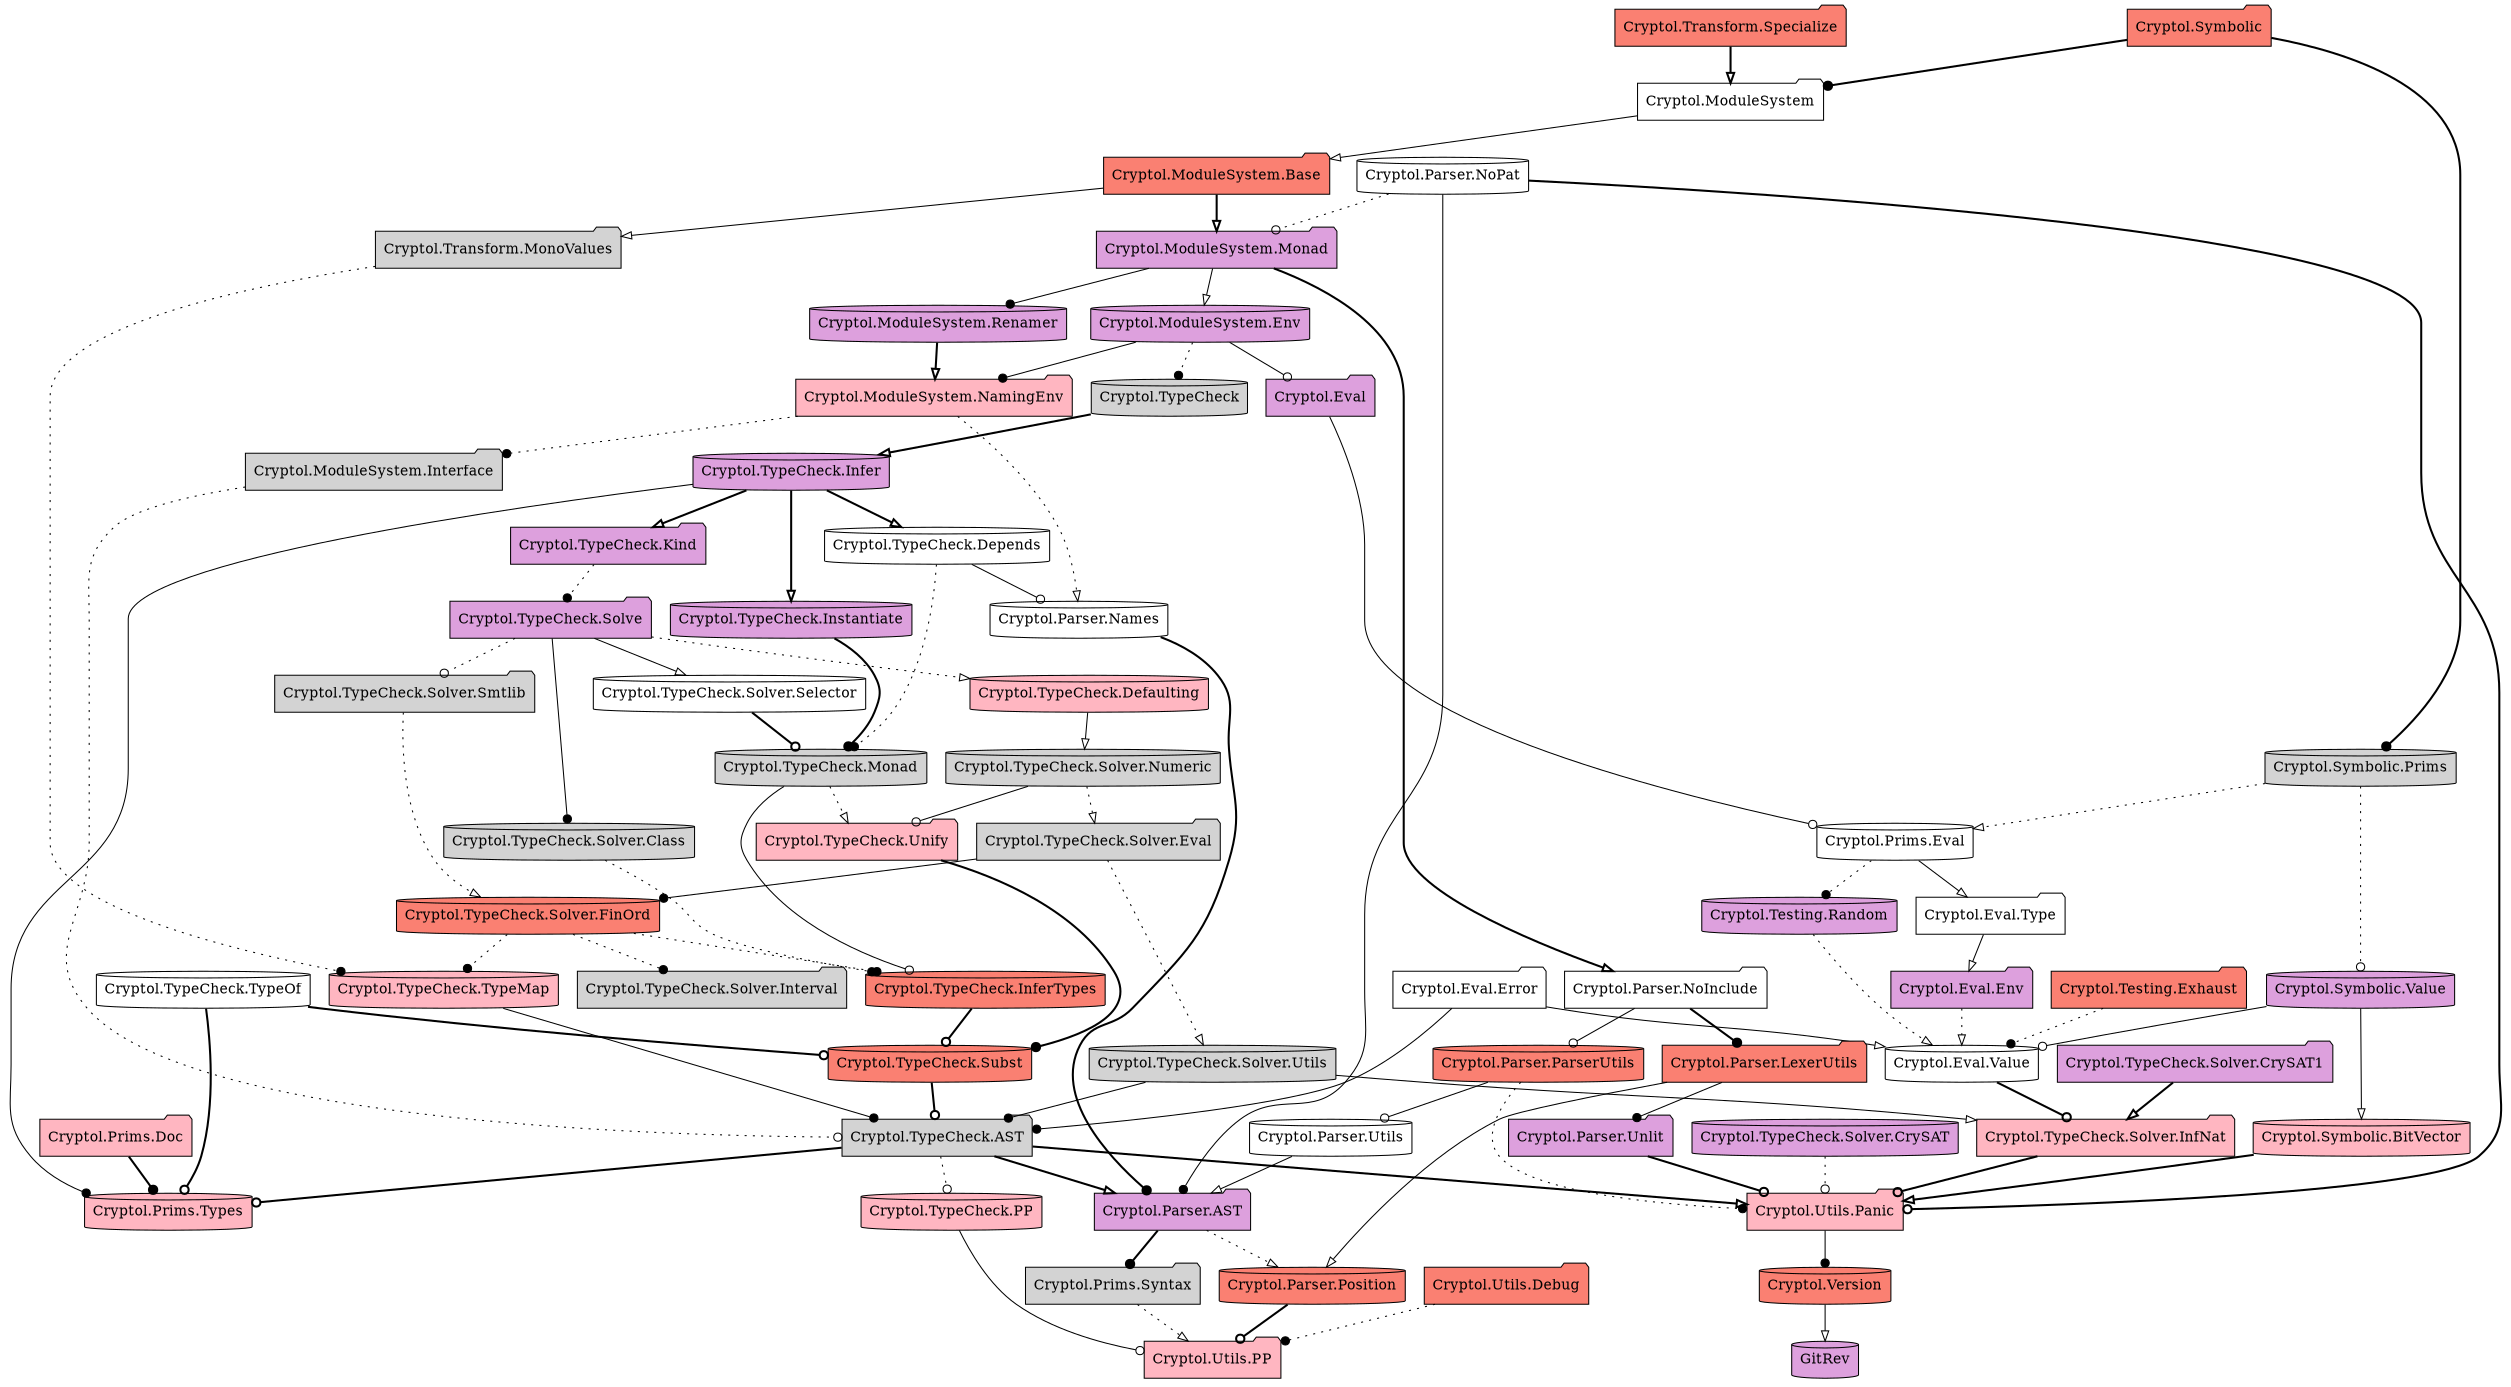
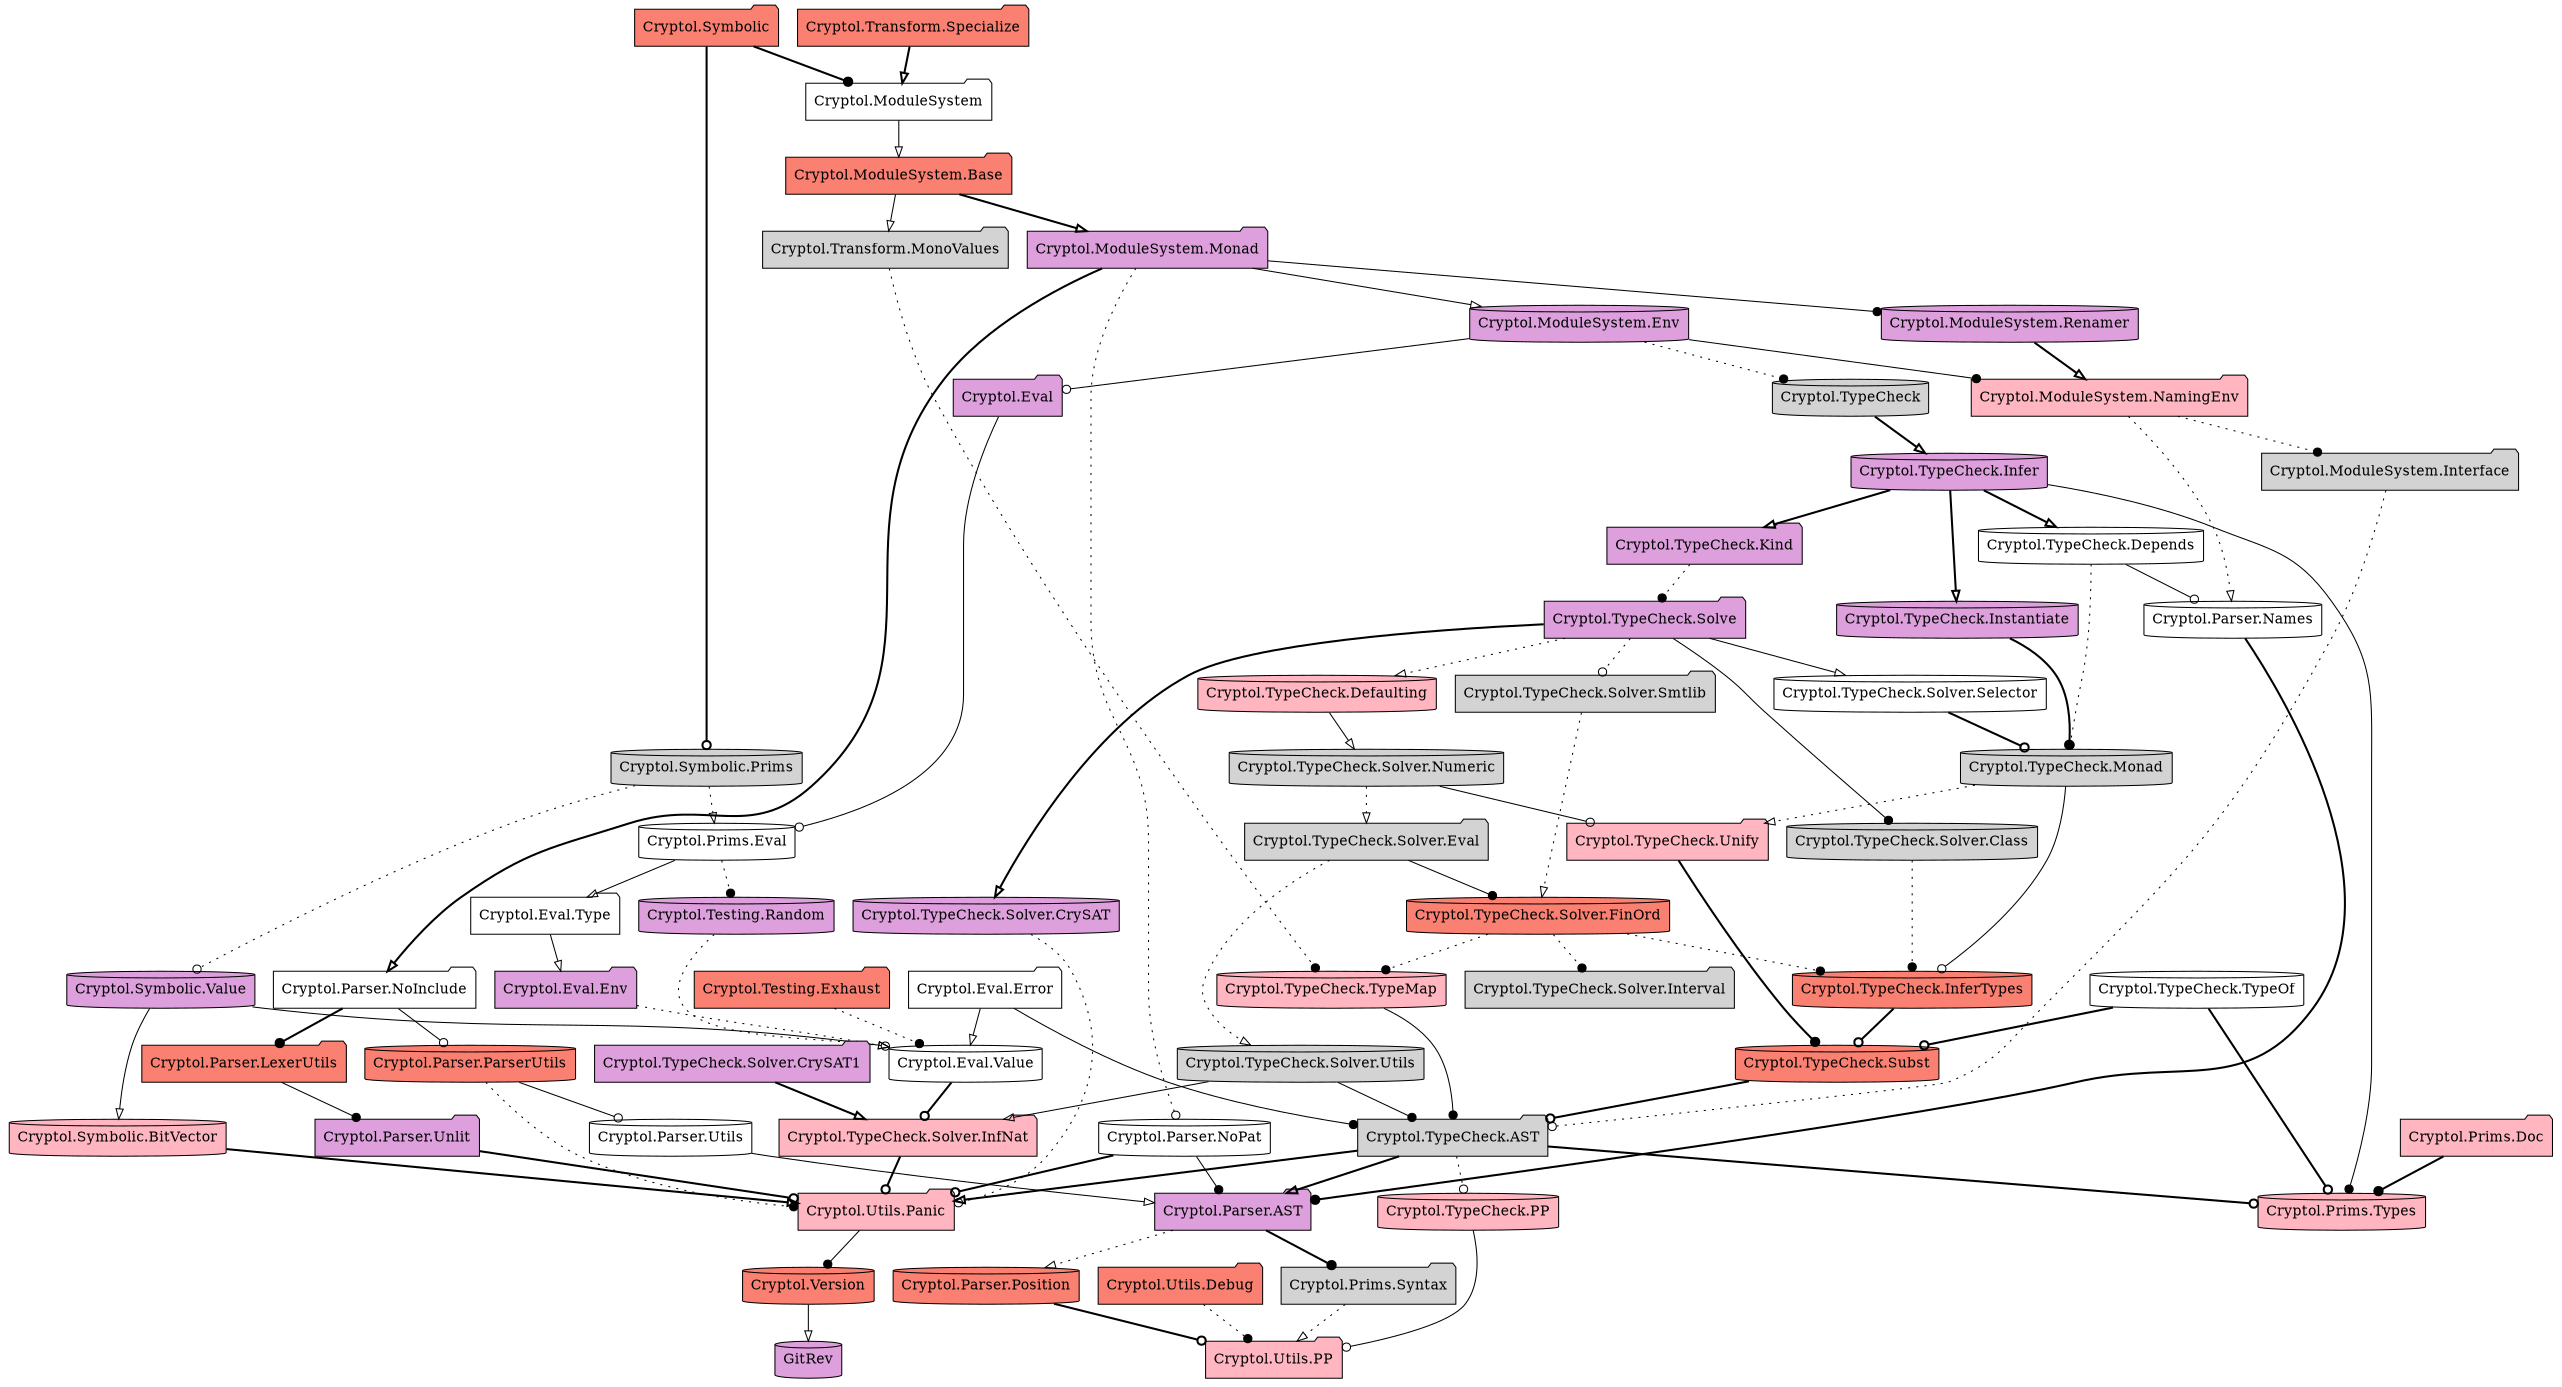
(1334, 211) -> (1103, 690)
(2460, 344) -> (707, 394)
none -> (1222, 662)
(1479, 1131) -> none
